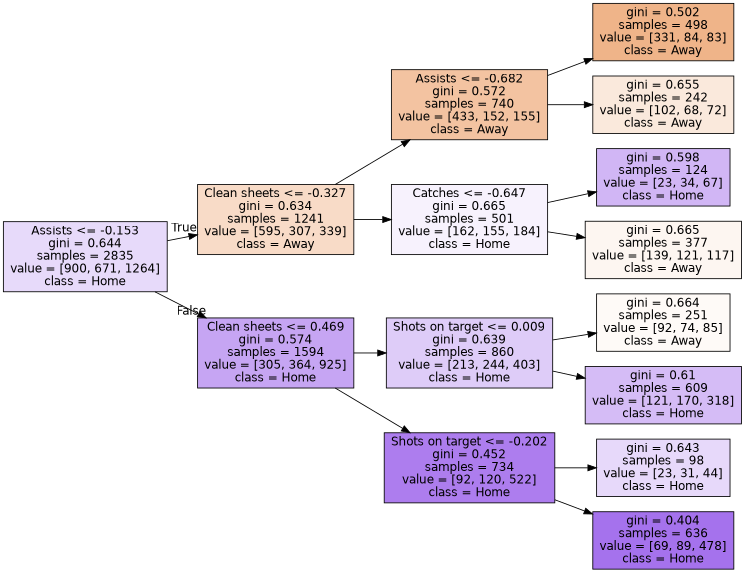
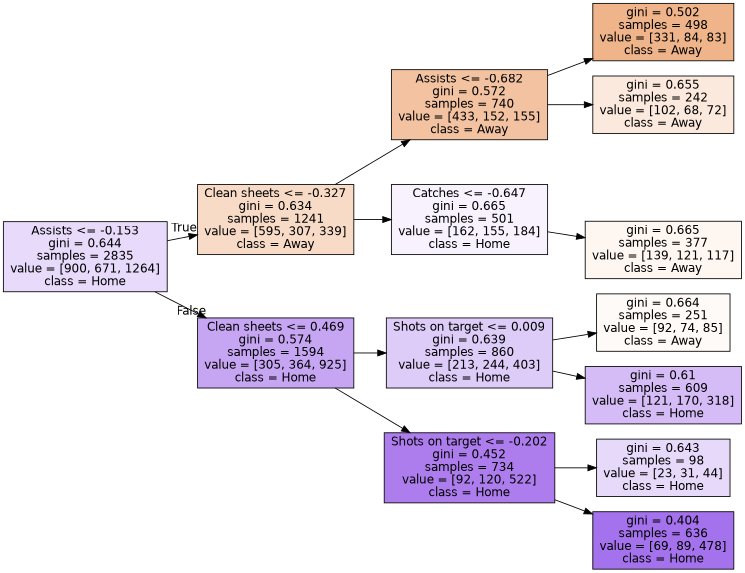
(663, 177) -> none
